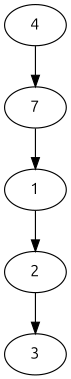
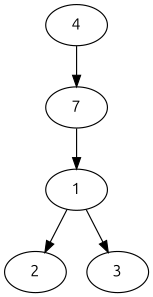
(35, 308) -> (95, 226)
